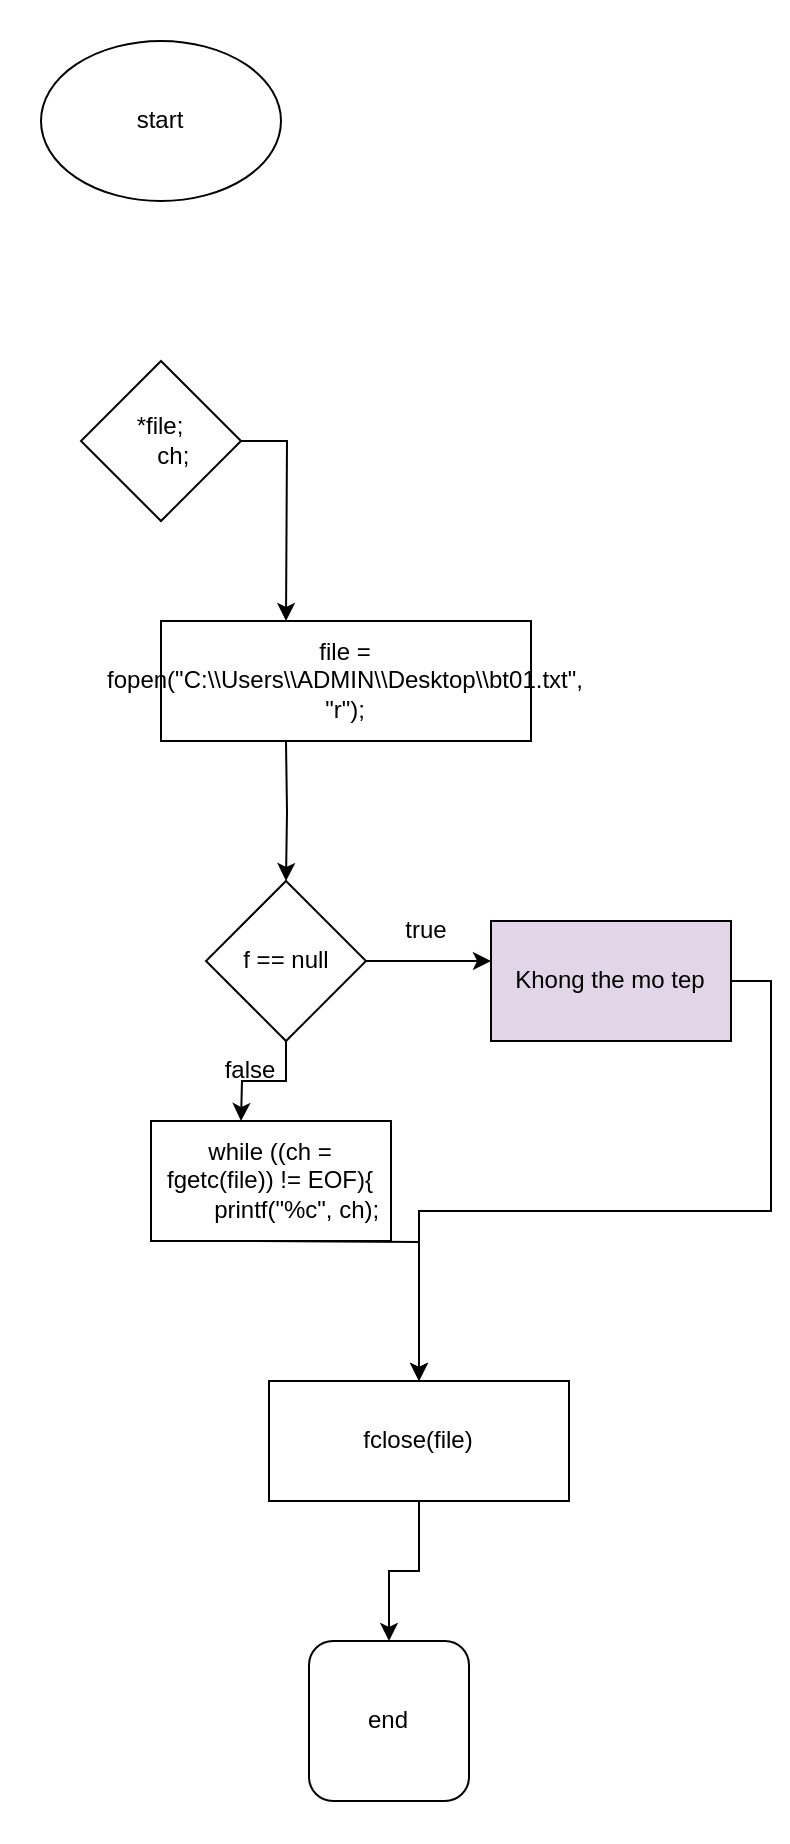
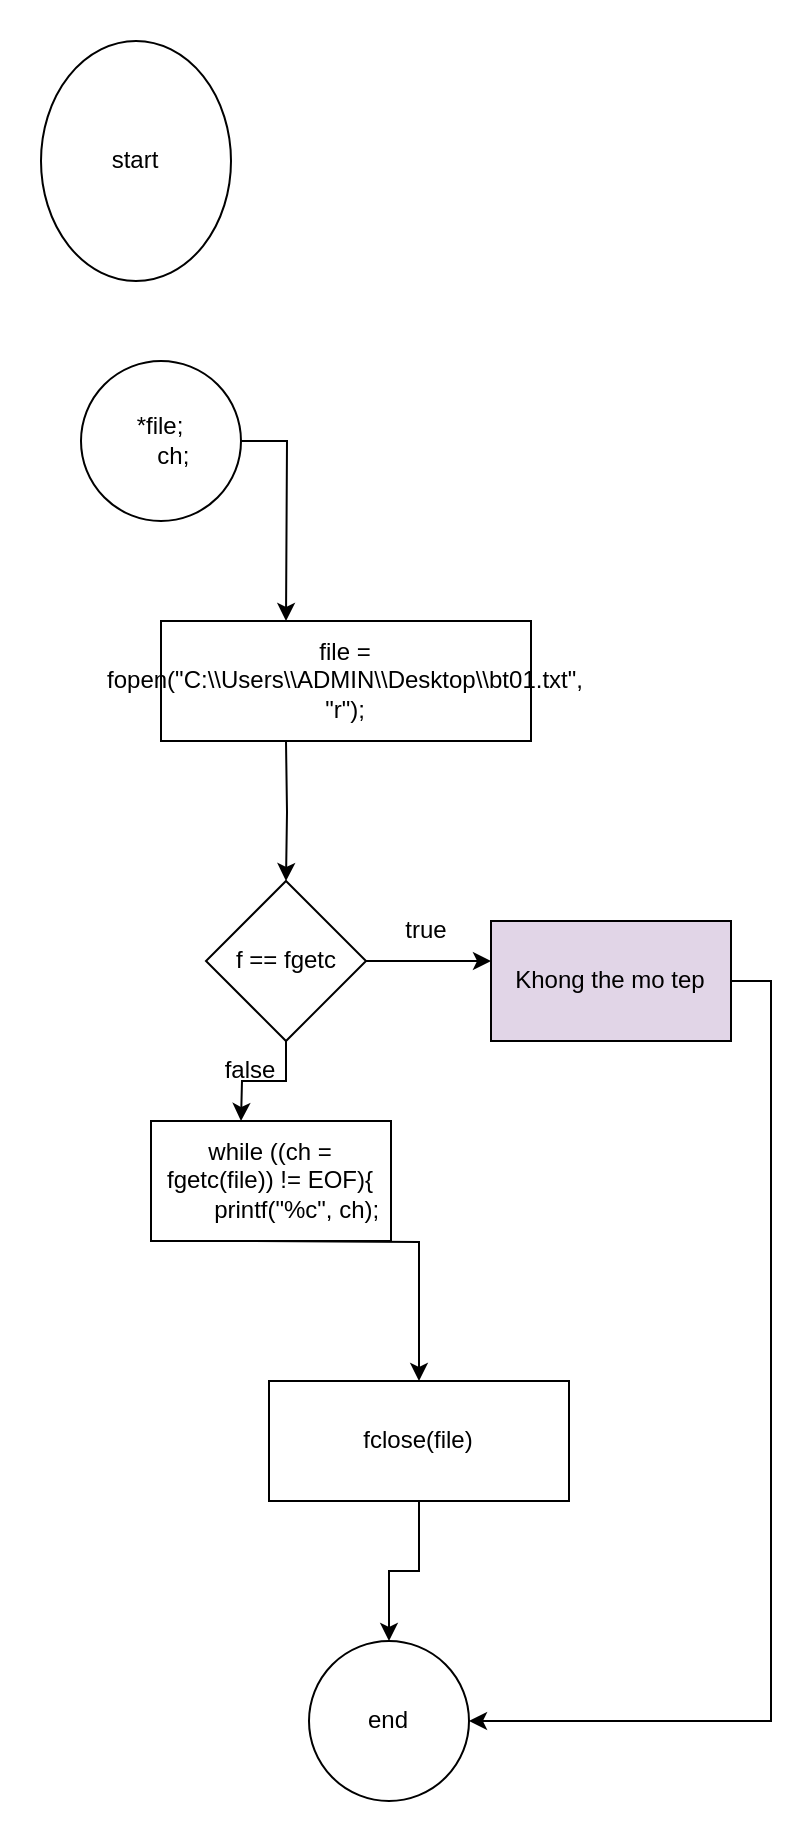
(161, 121) -> (136, 161)
(161, 441) -> (161, 441)
(287, 961) -> (287, 961)
(583, 1211) -> (771, 1609)
(389, 1721) -> (389, 1721)
